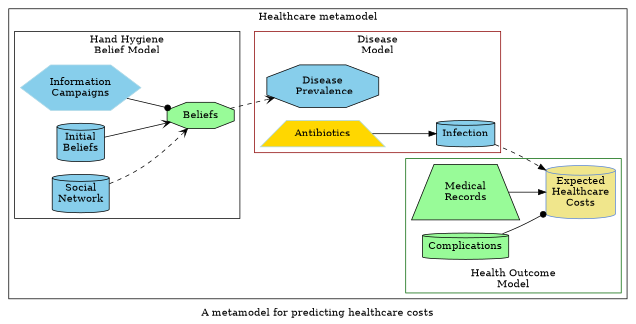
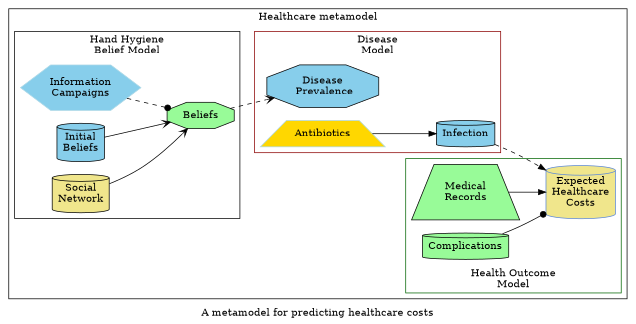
(146, 103) -> (146, 103)
(148, 163) -> (148, 163)
(81, 194) -> (81, 194)
